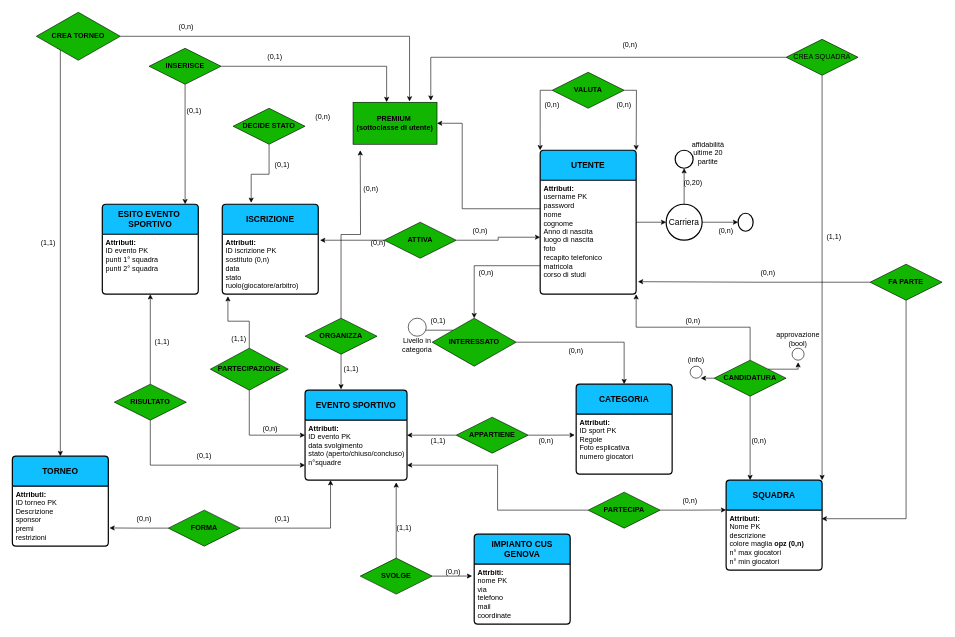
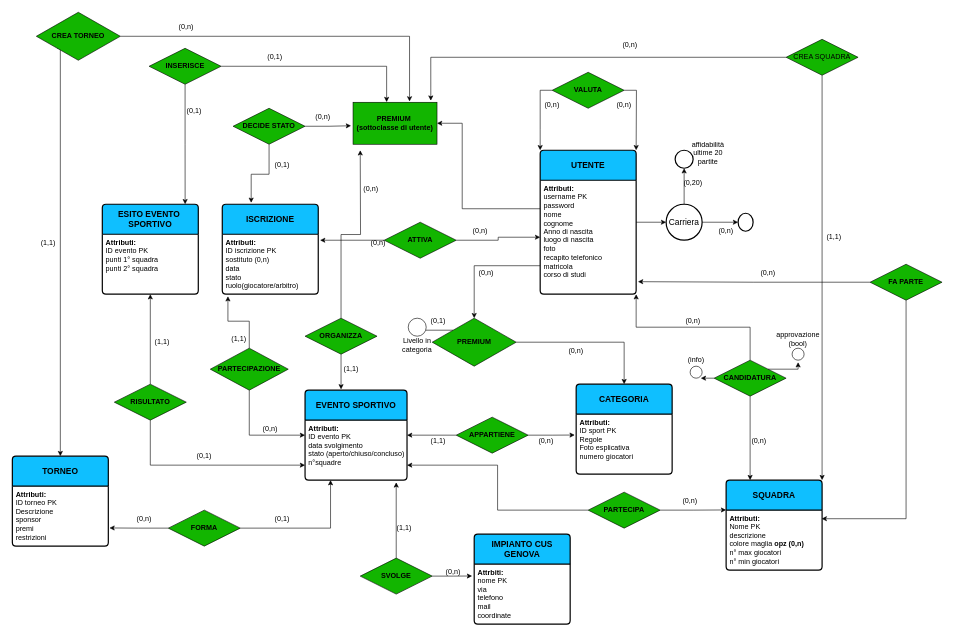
none -> (345, 126)
(474, 342) -> (474, 342)
